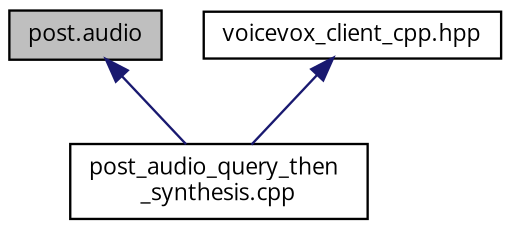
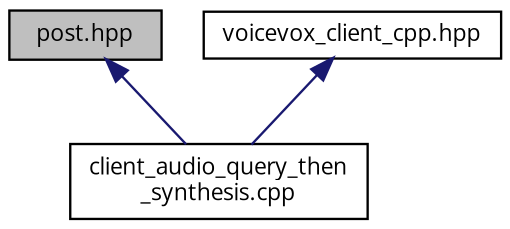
(85, 35) -> (85, 35)
(219, 181) -> (219, 181)
